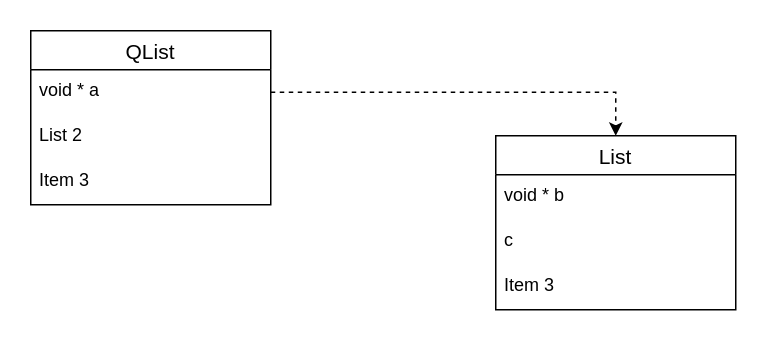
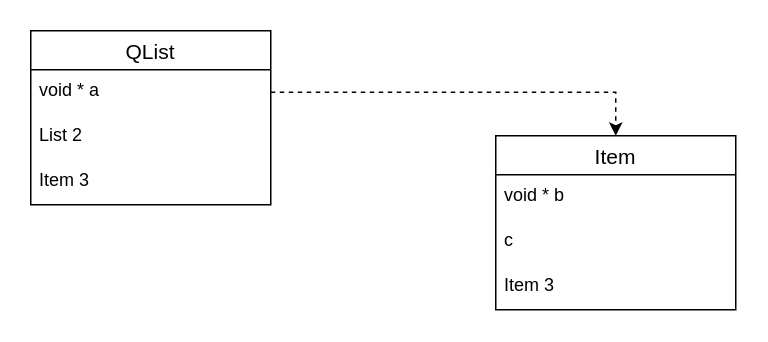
(615, 157) -> (615, 157)
